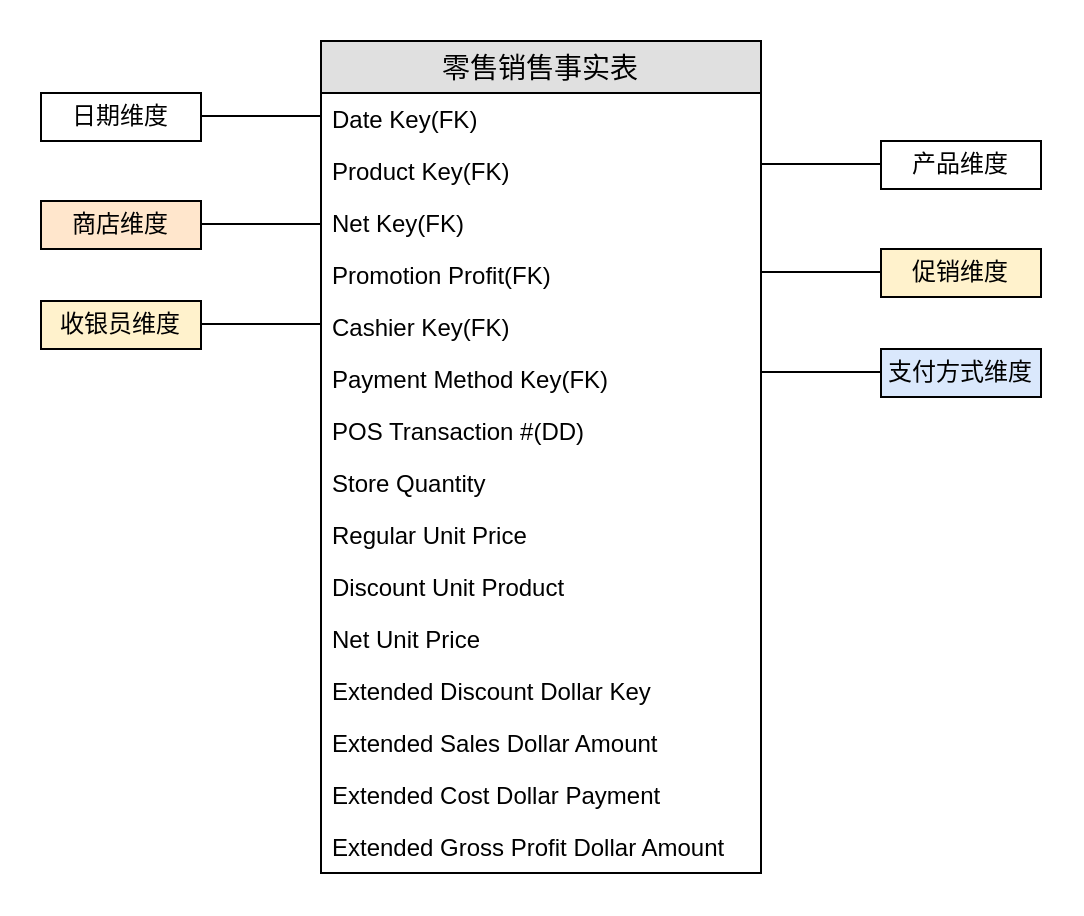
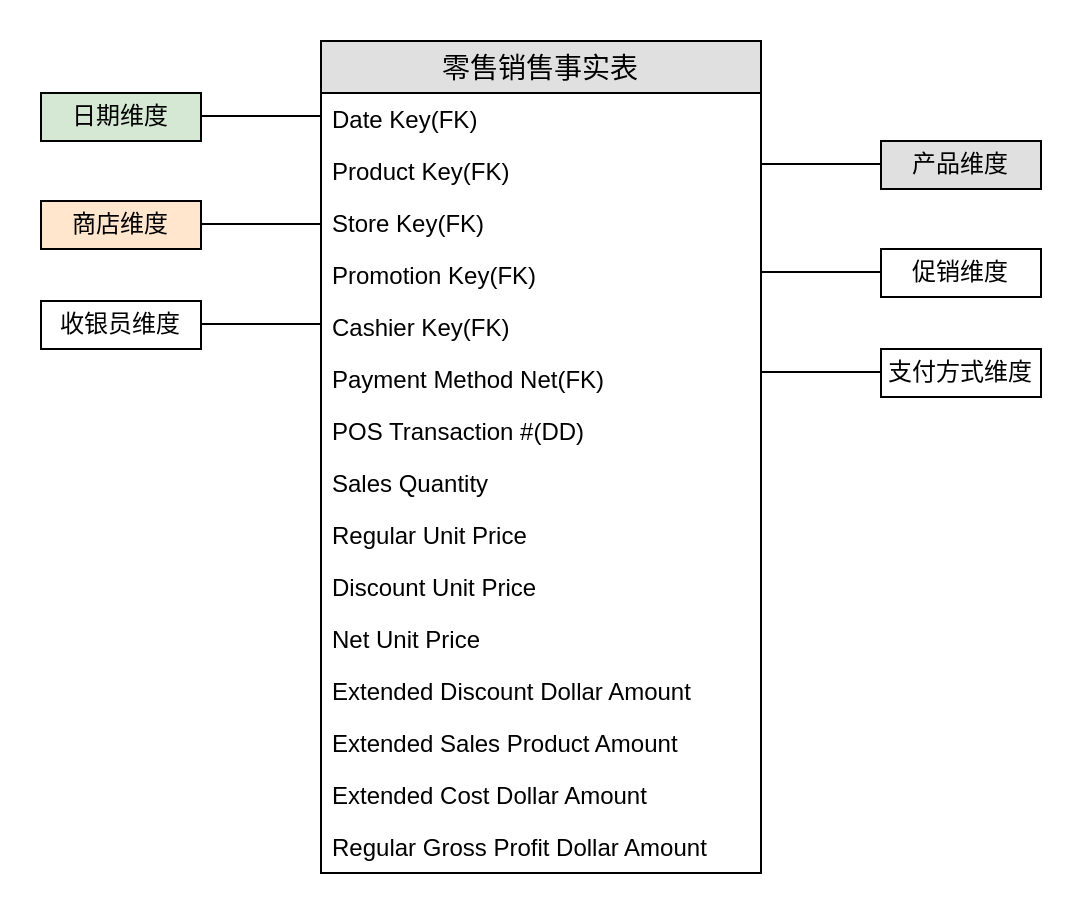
(121, 117) -> (121, 117)
(961, 165) -> (961, 165)
(403, 224) -> (416, 224)
(961, 273) -> (961, 273)
(457, 276) -> (440, 276)
(121, 325) -> (121, 325)
(961, 373) -> (961, 373)
(474, 380) -> (474, 380)
(420, 484) -> (417, 484)
(461, 588) -> (444, 588)
(501, 692) -> (522, 692)
(501, 744) -> (514, 744)
(505, 796) -> (498, 796)
(545, 848) -> (536, 848)
